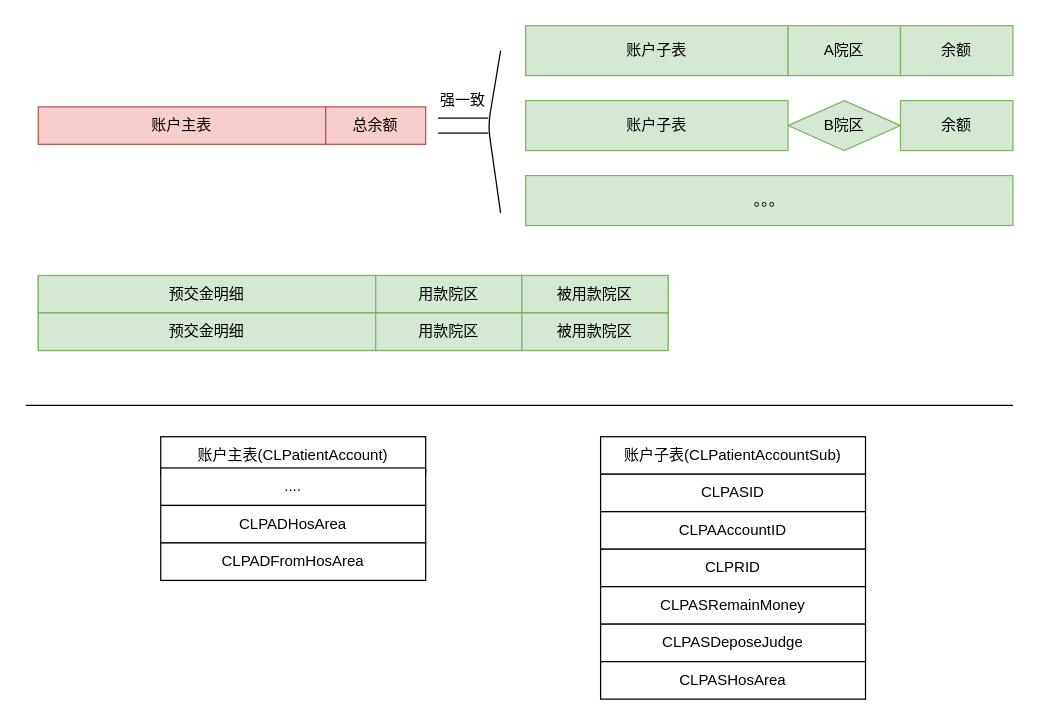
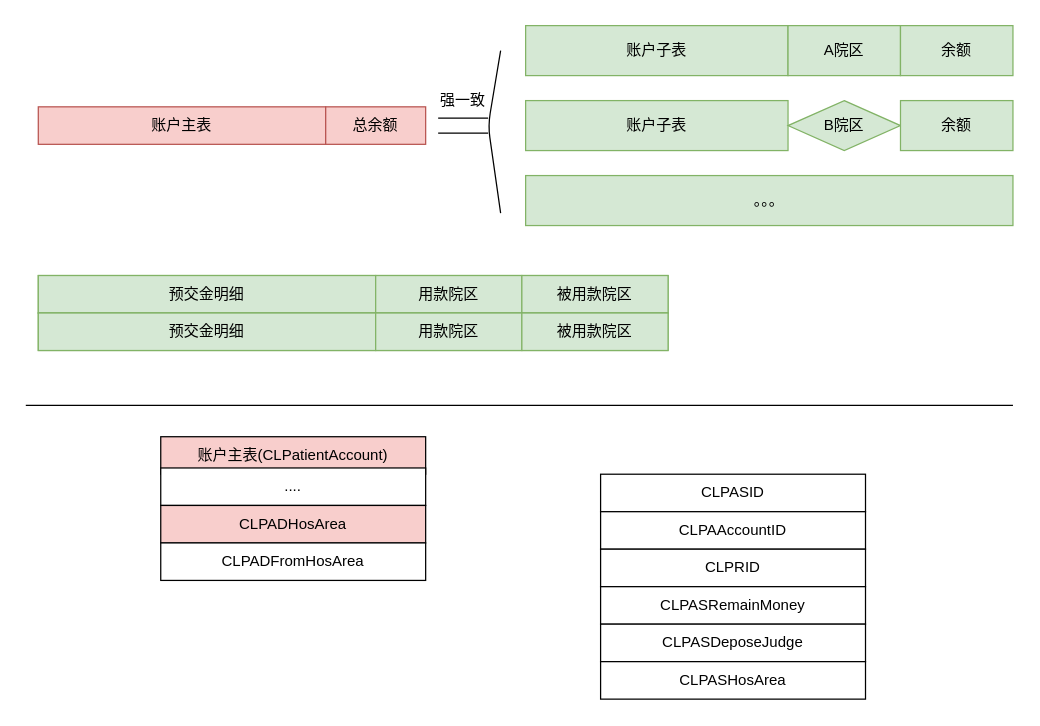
(293, 456) -> (293, 456)
(733, 456) -> none
(293, 524) -> (293, 524)
